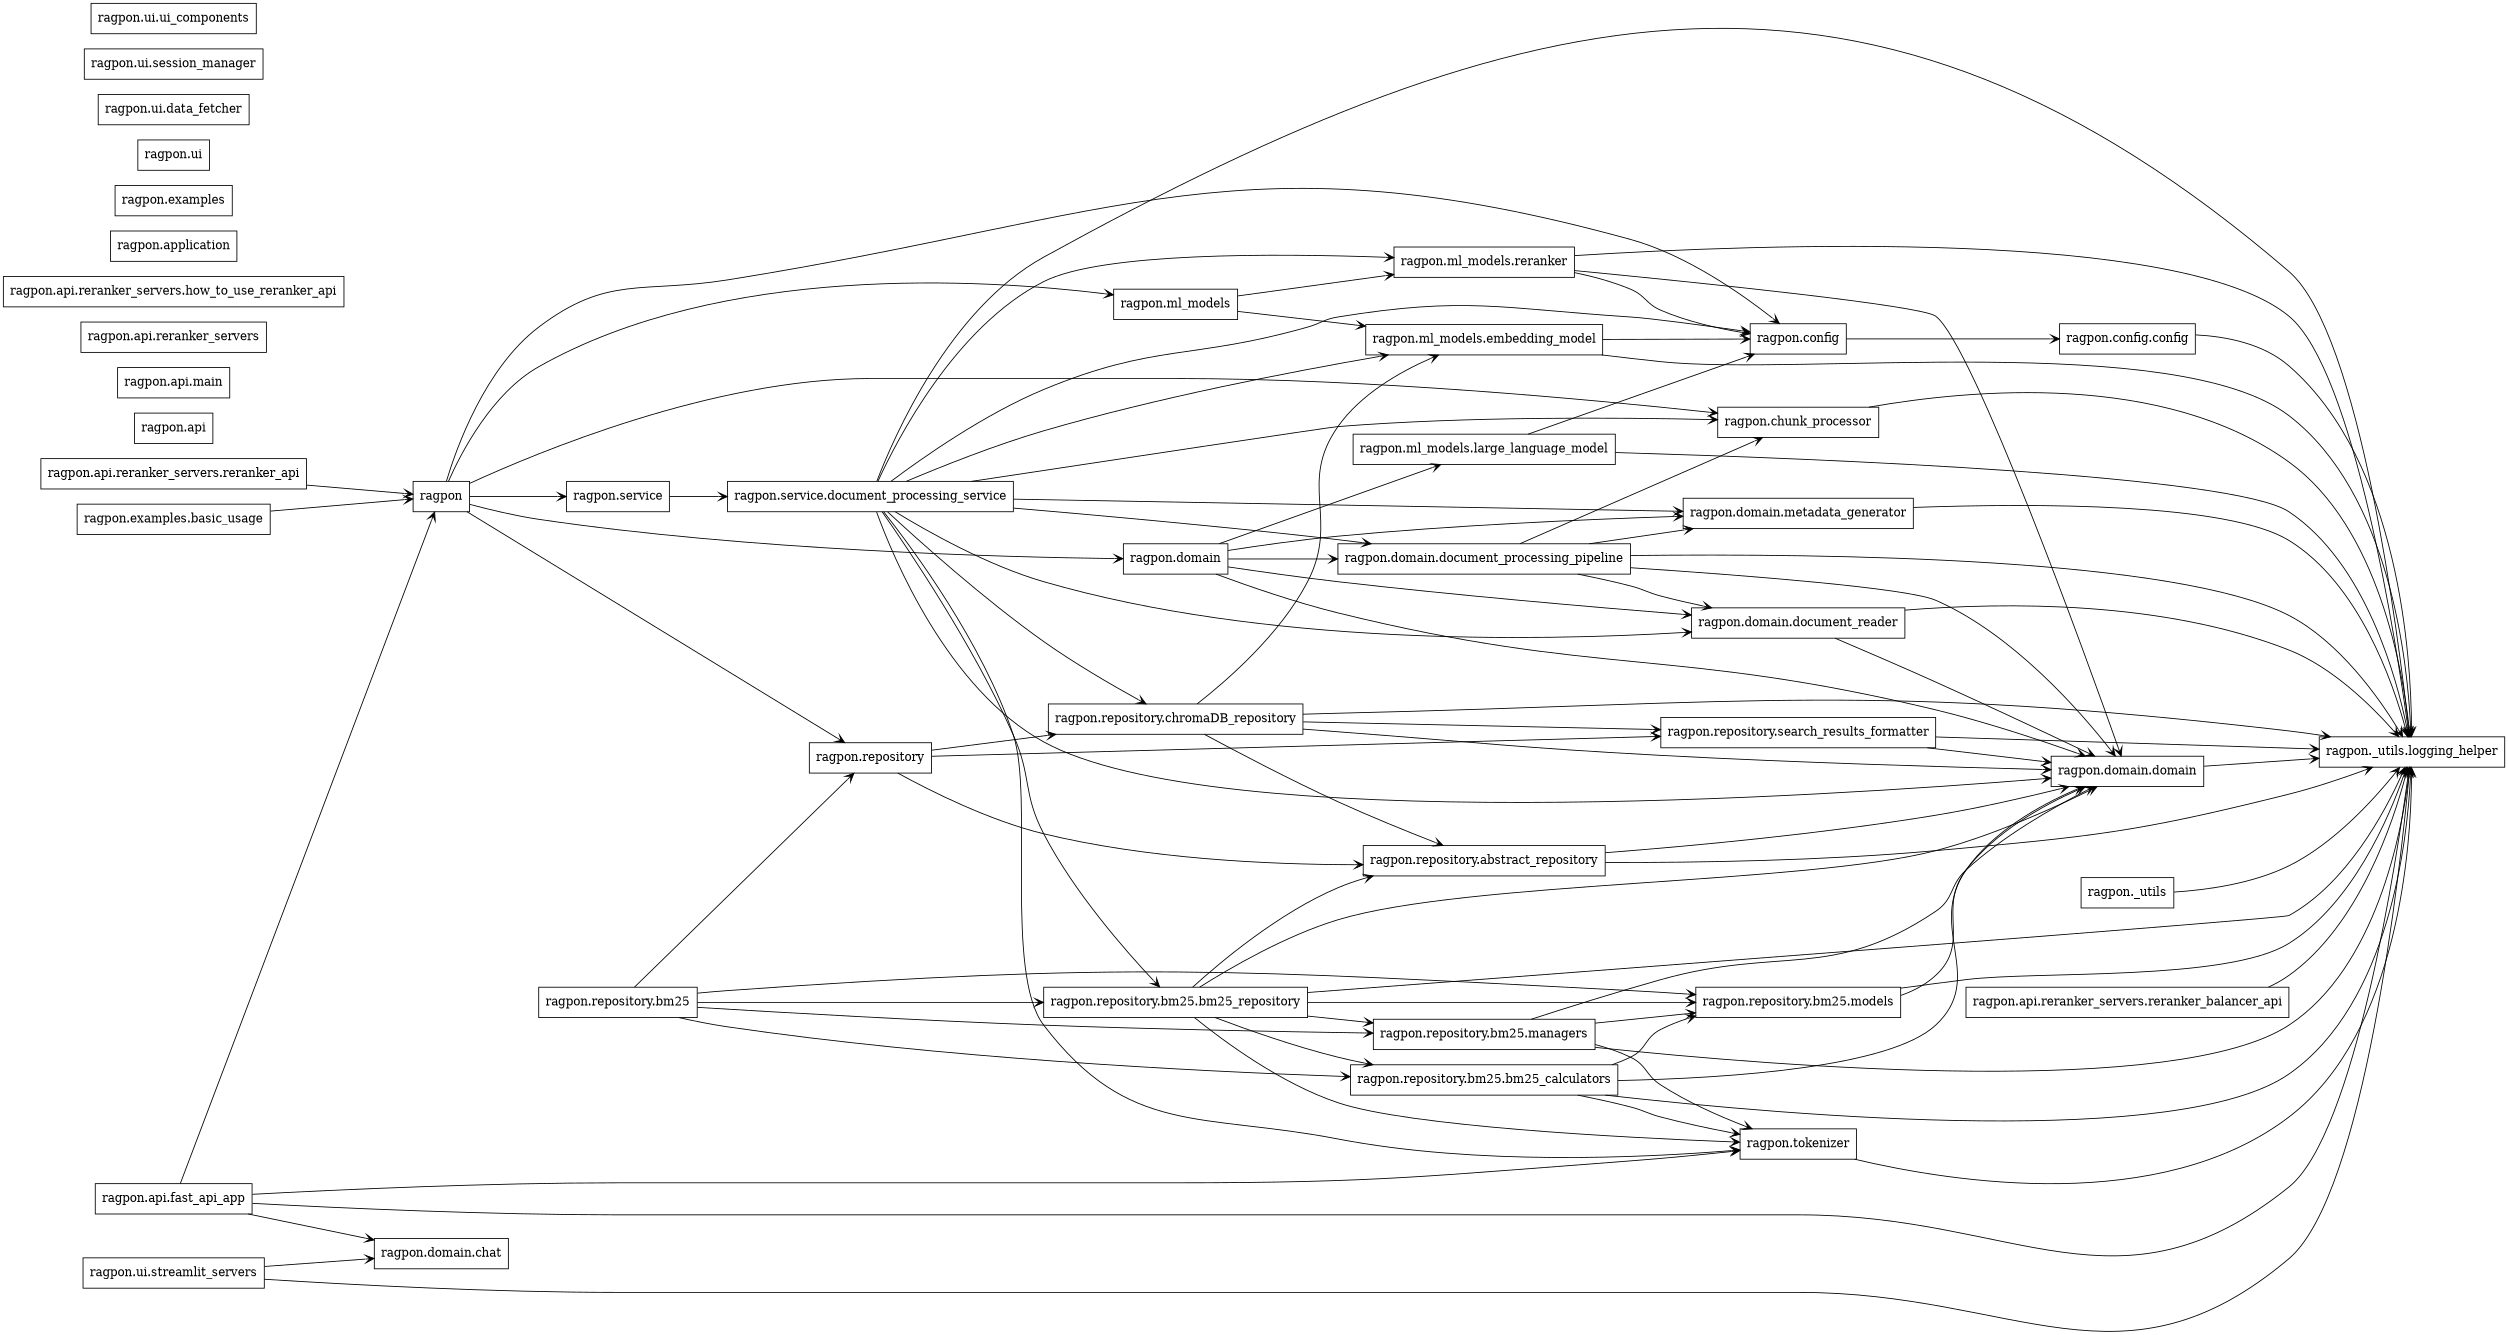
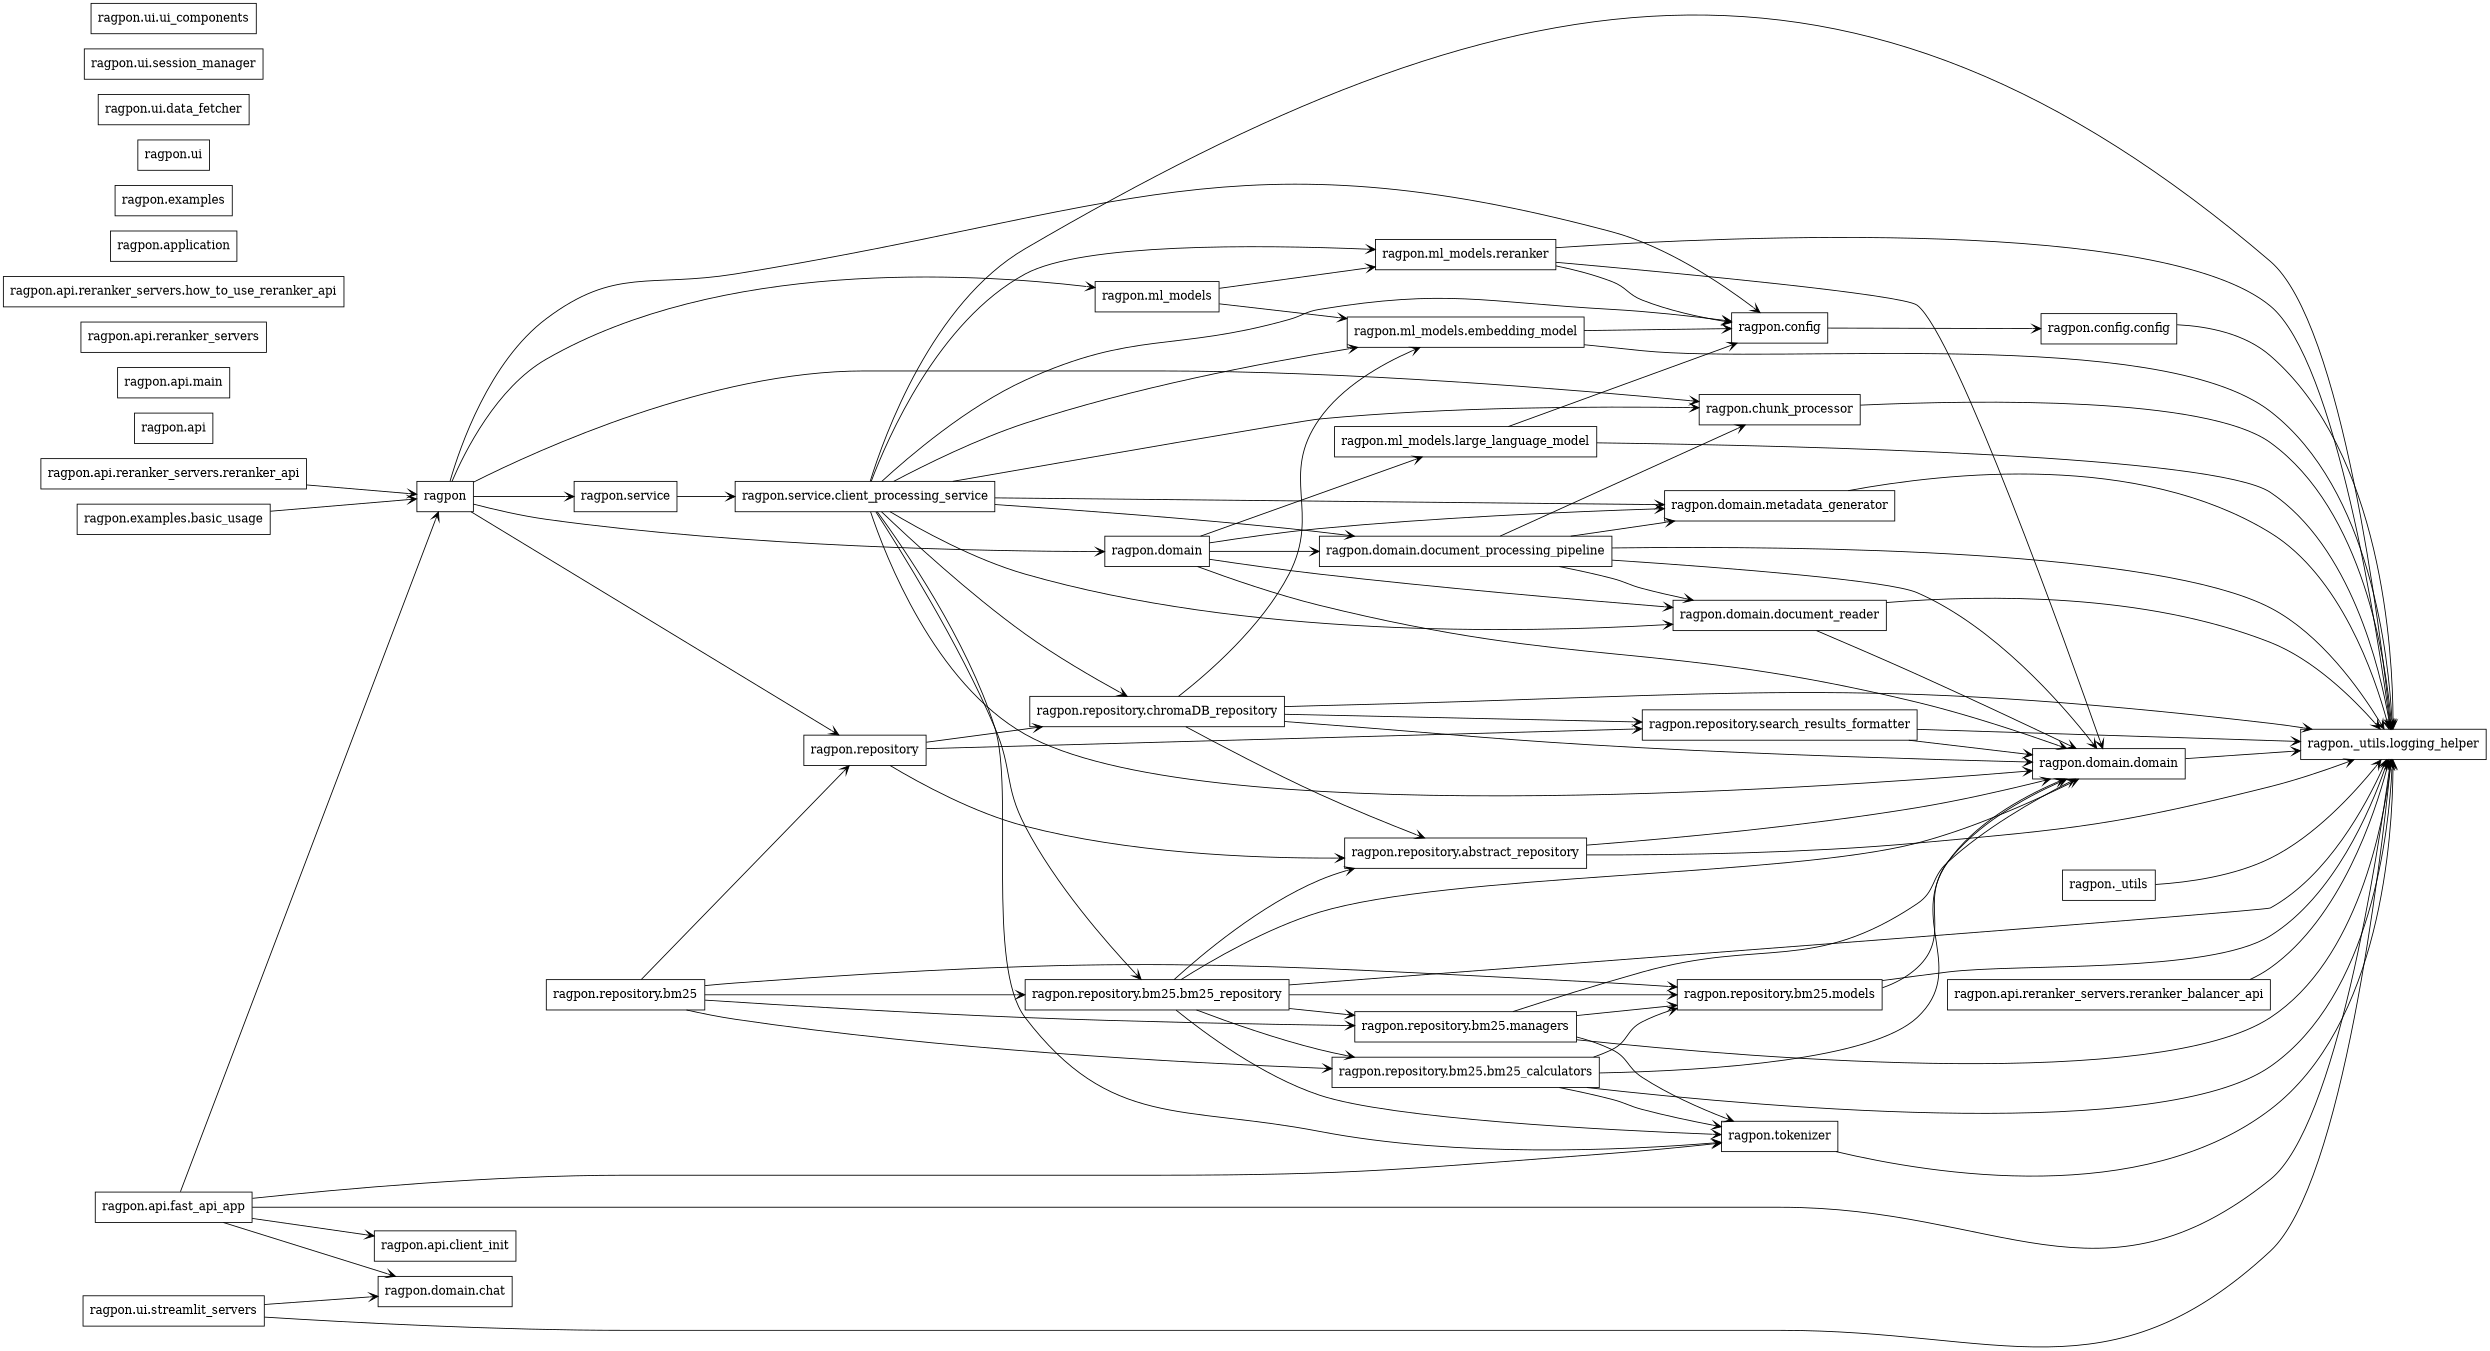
(870, 497) -> (865, 497)
none -> (445, 1246)
